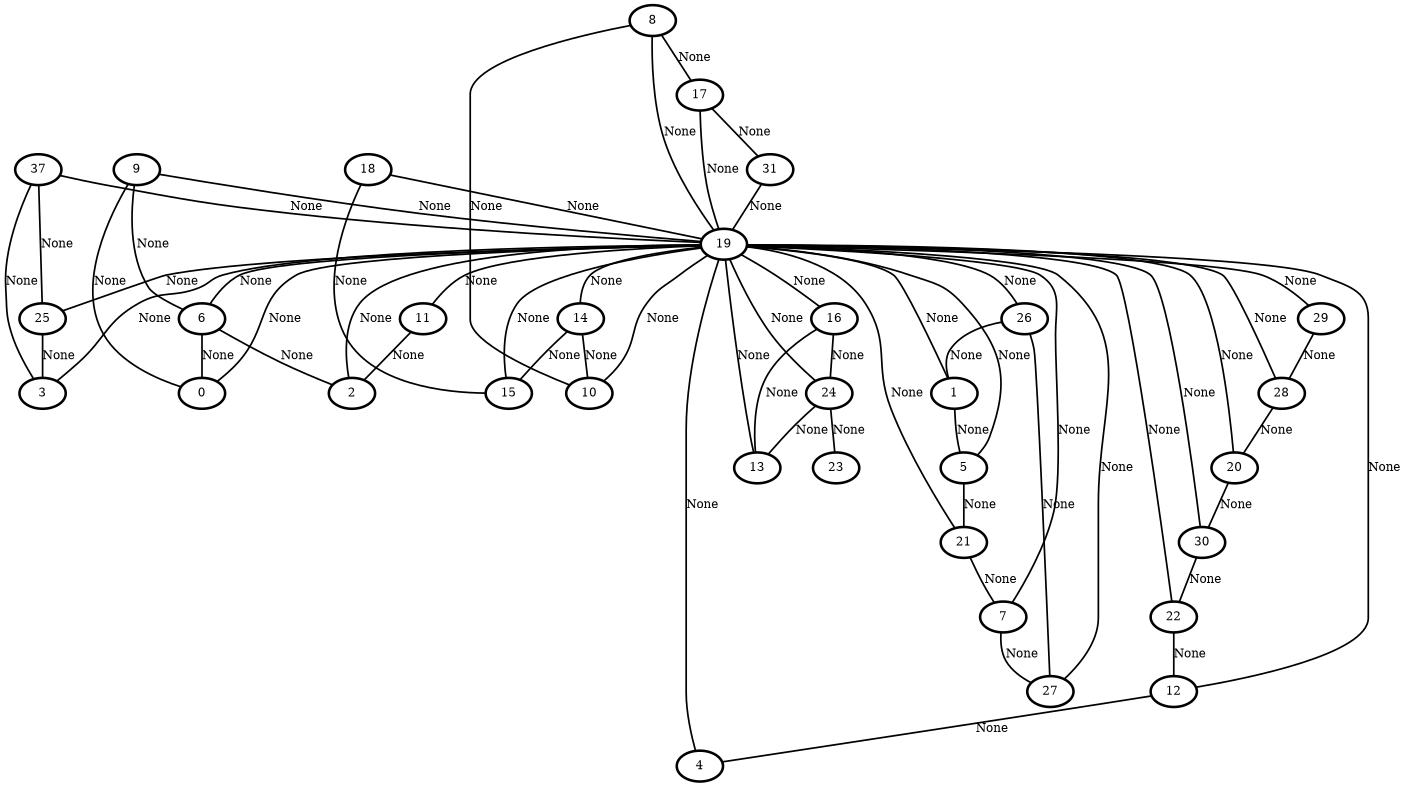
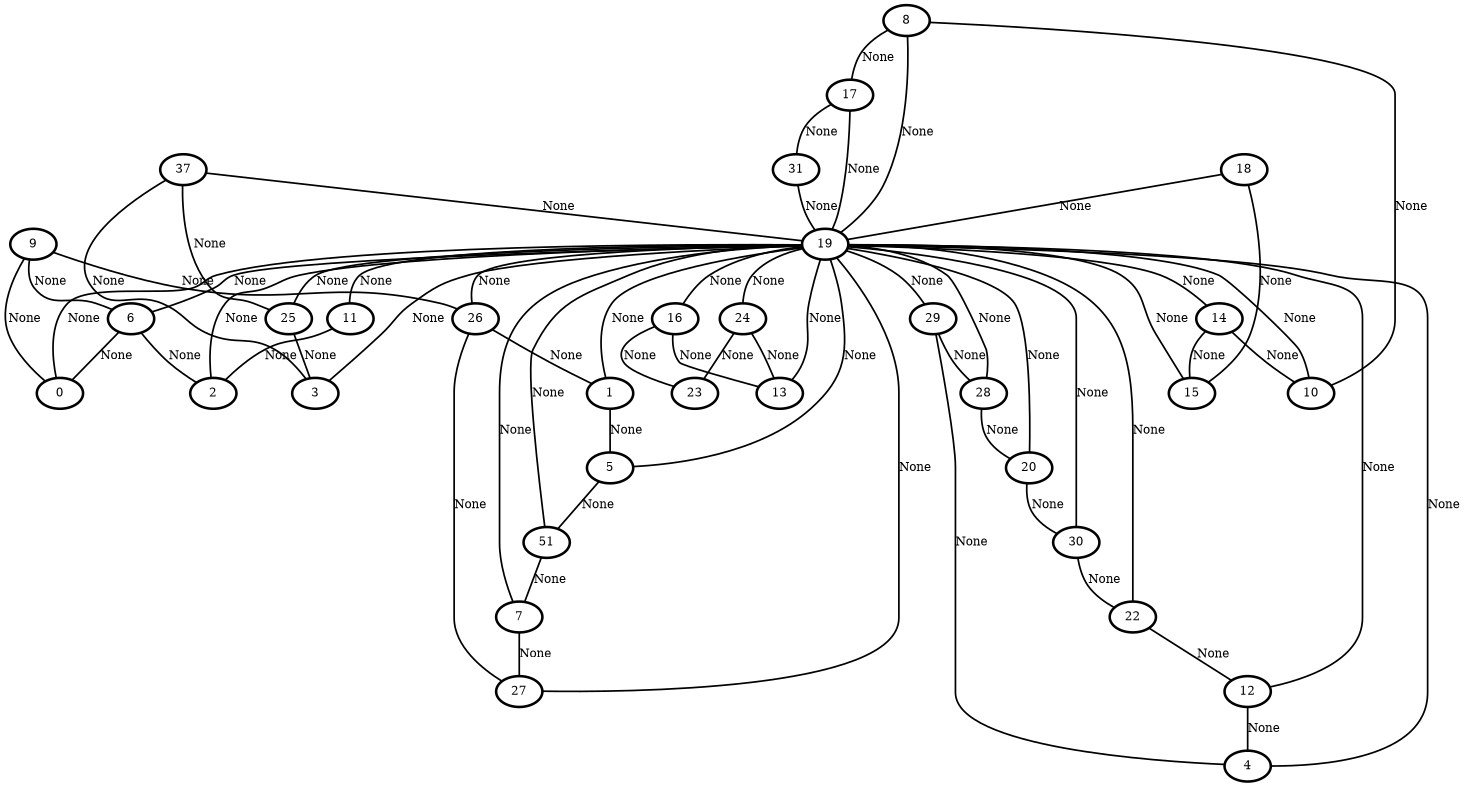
(429, 215) -> (264, 295)
(832, 356) -> (624, 363)
(964, 542) -> (547, 542)
none -> (955, 657)
